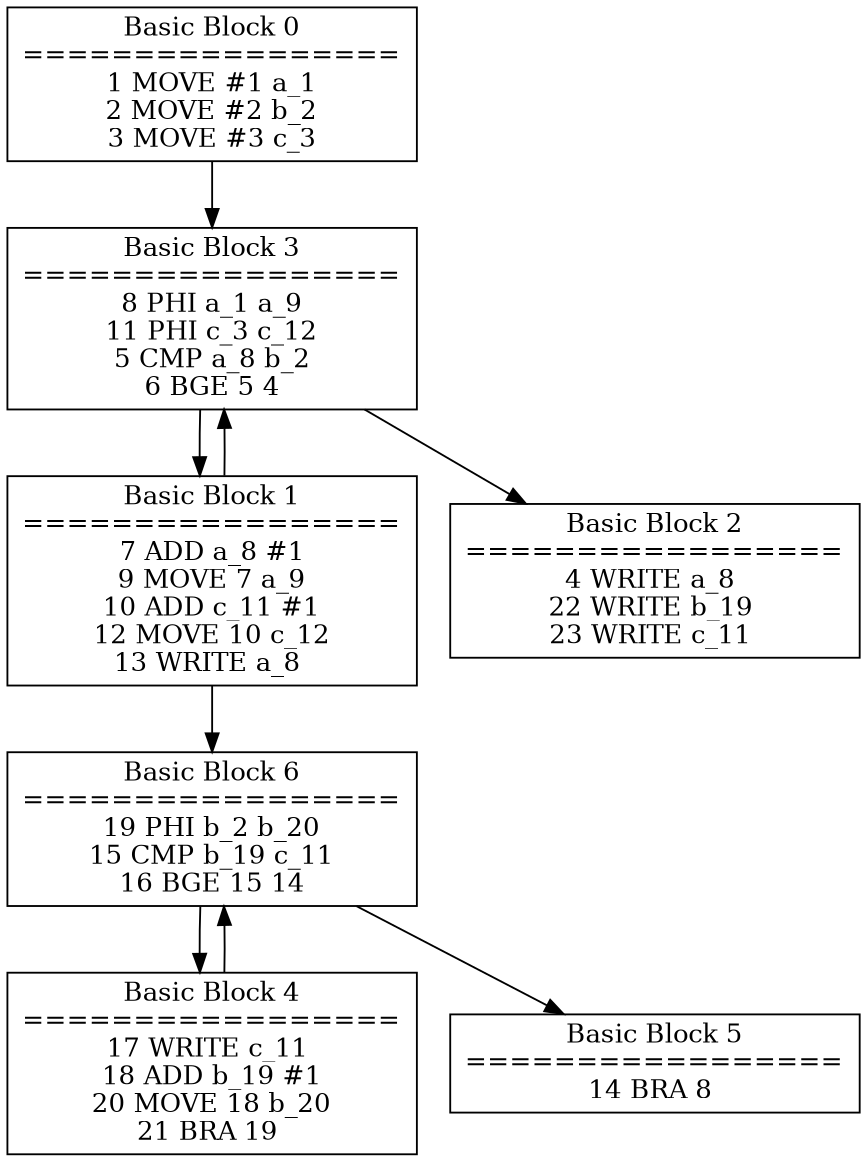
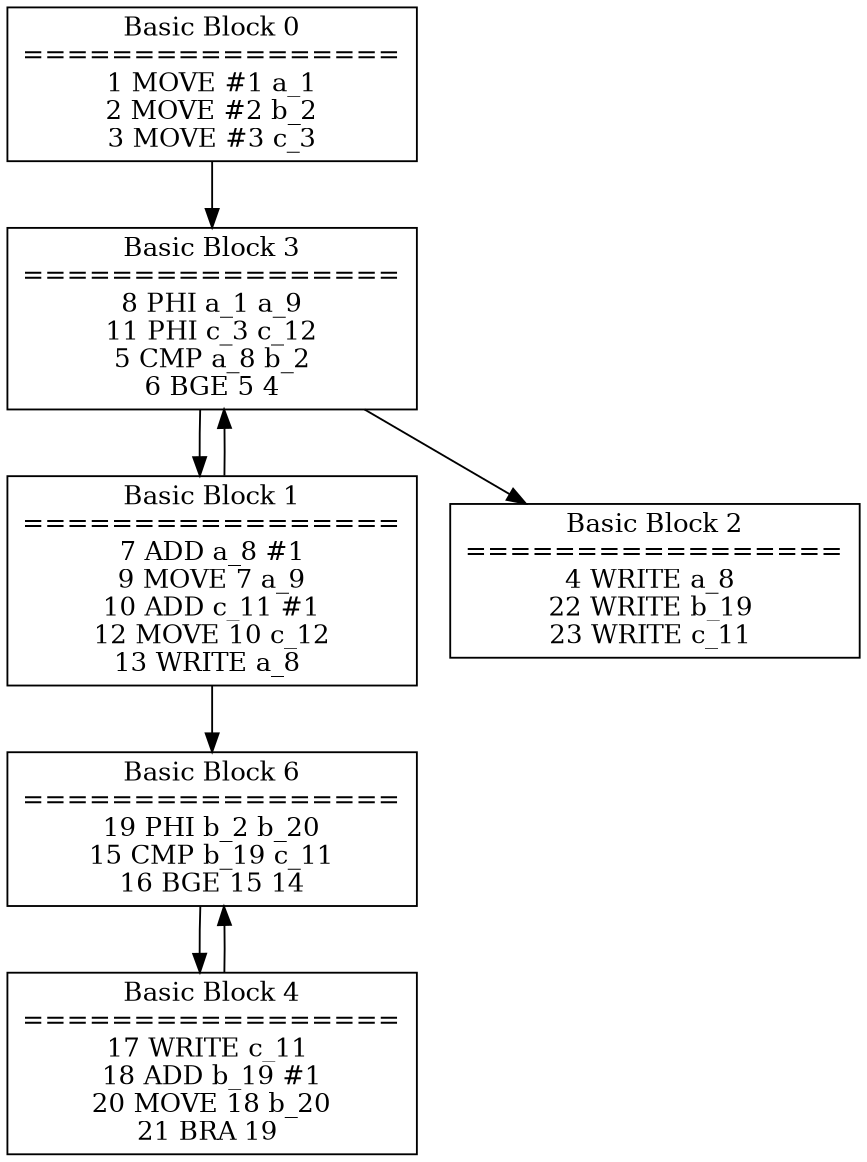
(655, 1063) -> none
